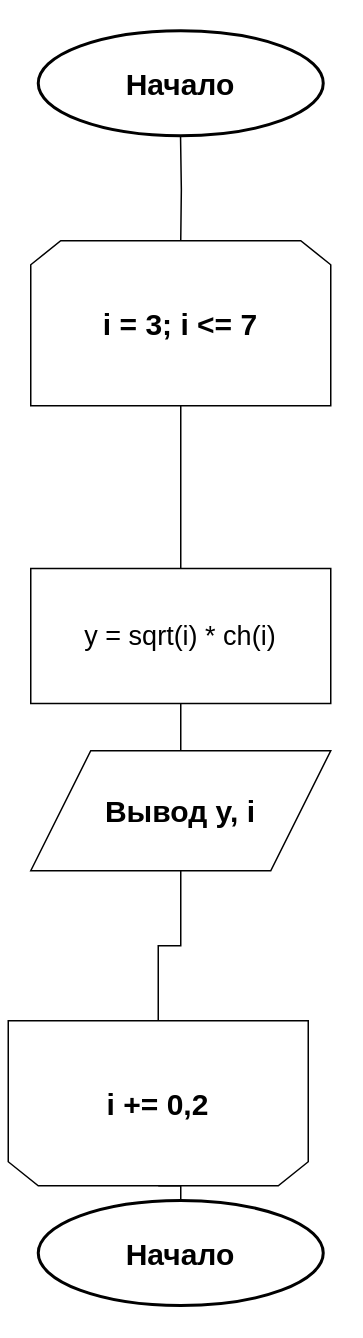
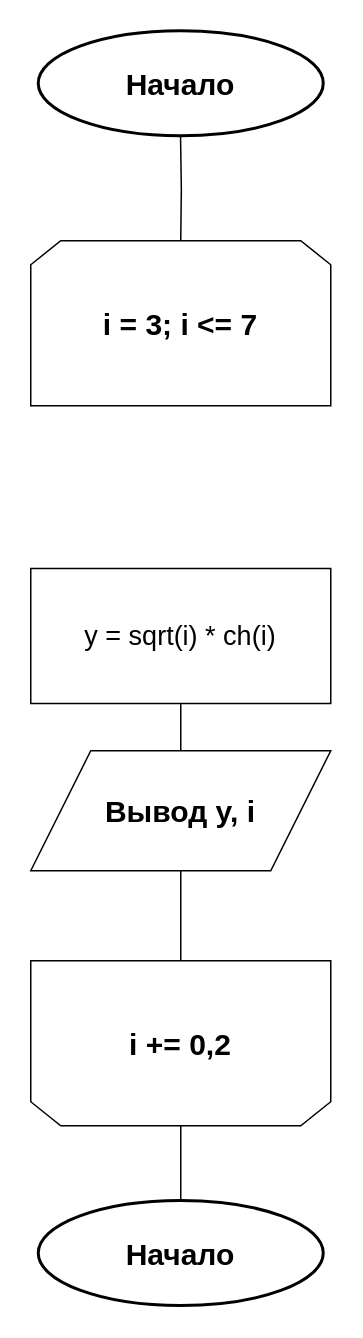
(181, 487) -> none
(158, 1103) -> (181, 1043)
